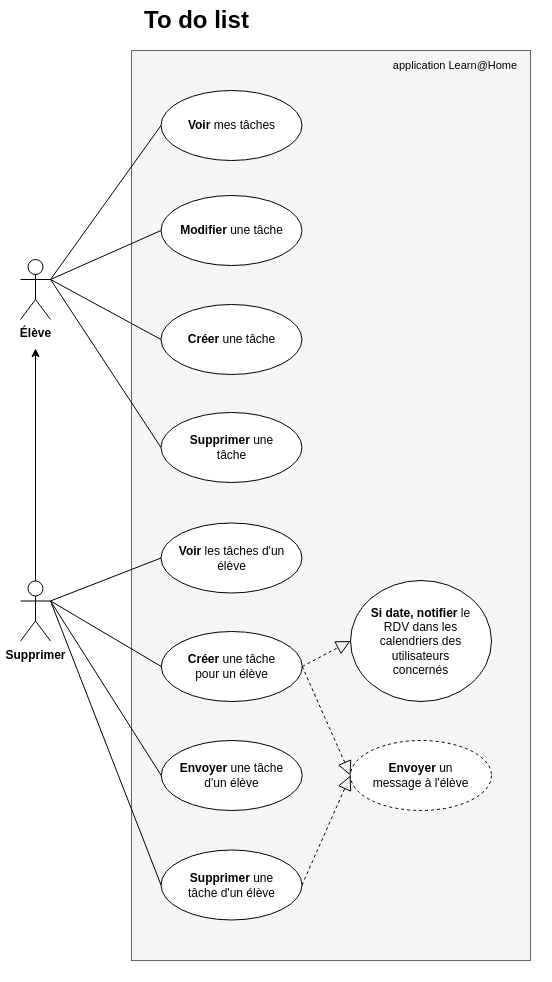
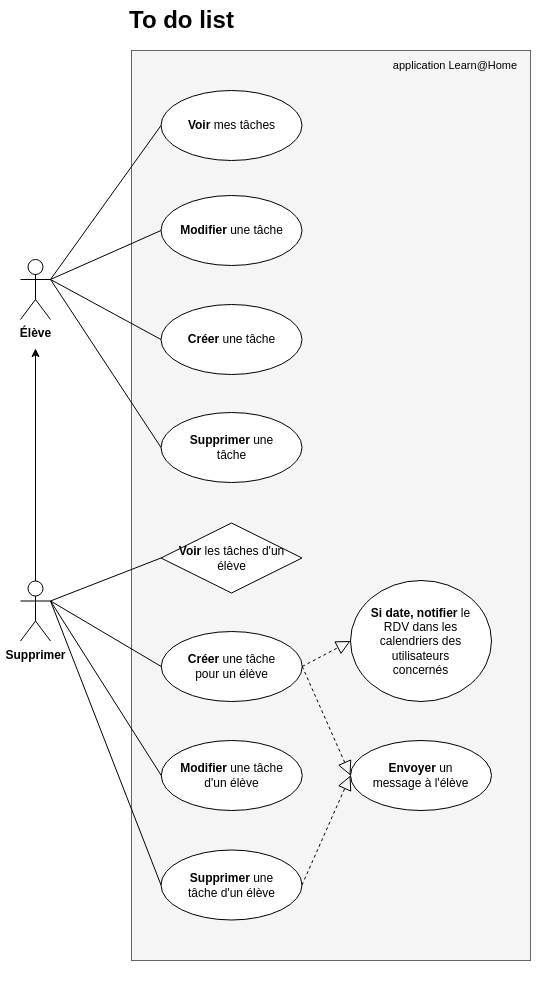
(258, 31) -> (243, 31)
(232, 558) -> (232, 558)
(232, 776) -> (232, 776)
(421, 776) -> (421, 776)
